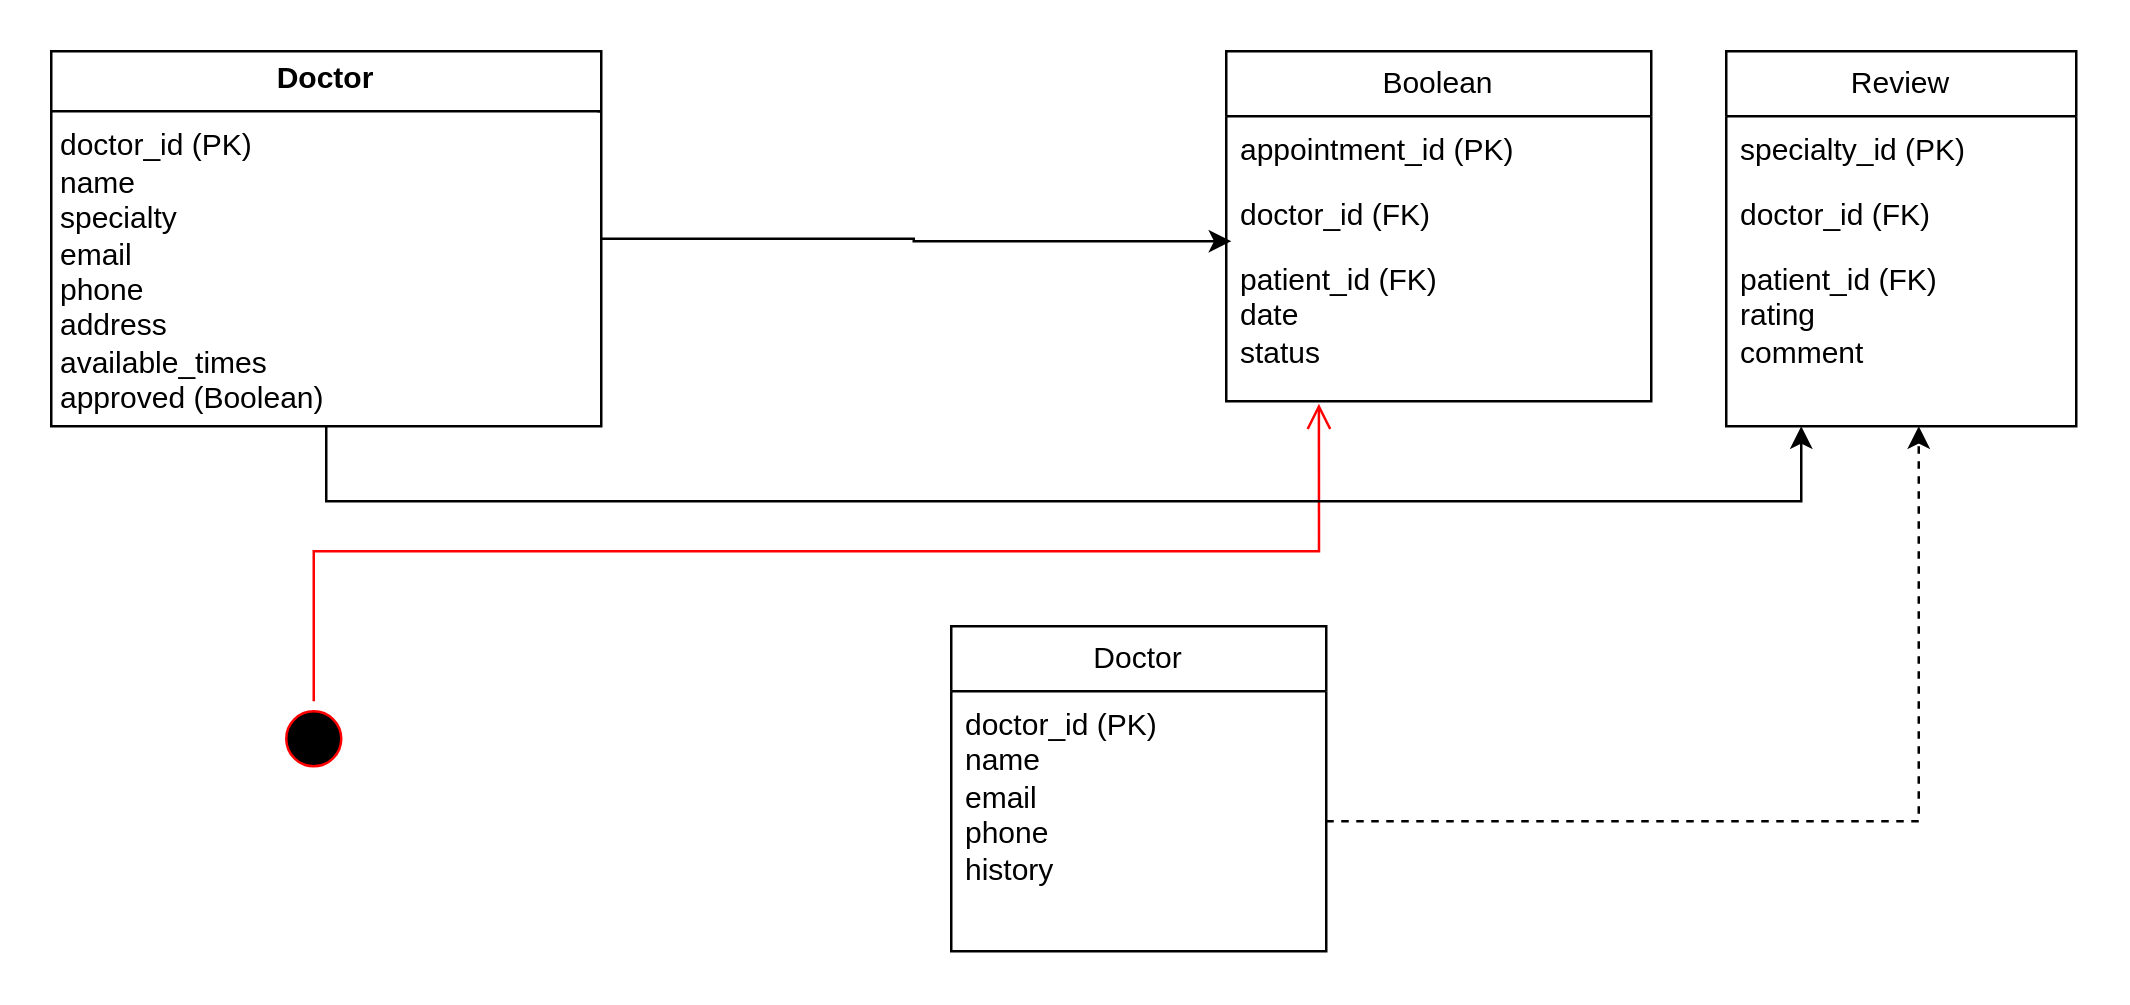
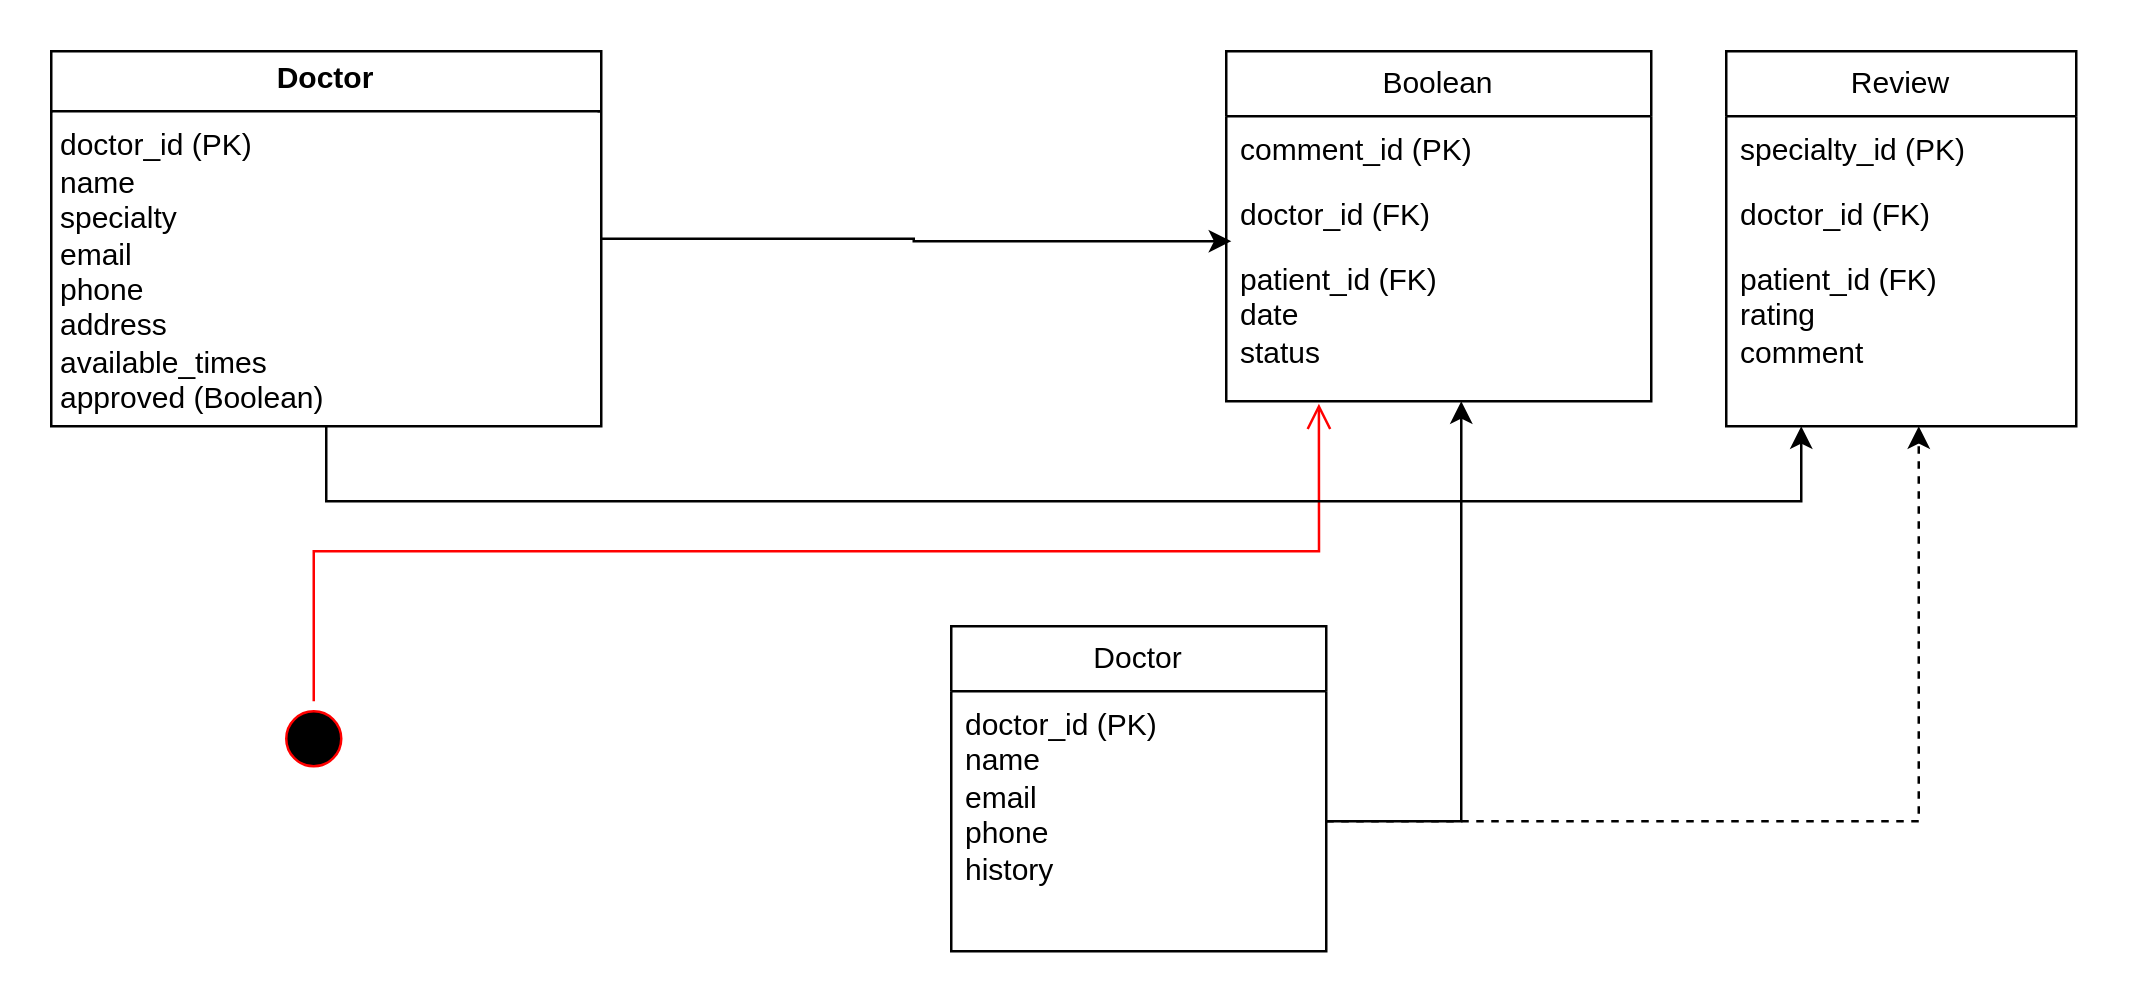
(1389, 152) -> (1359, 152)
none -> (1461, 662)
